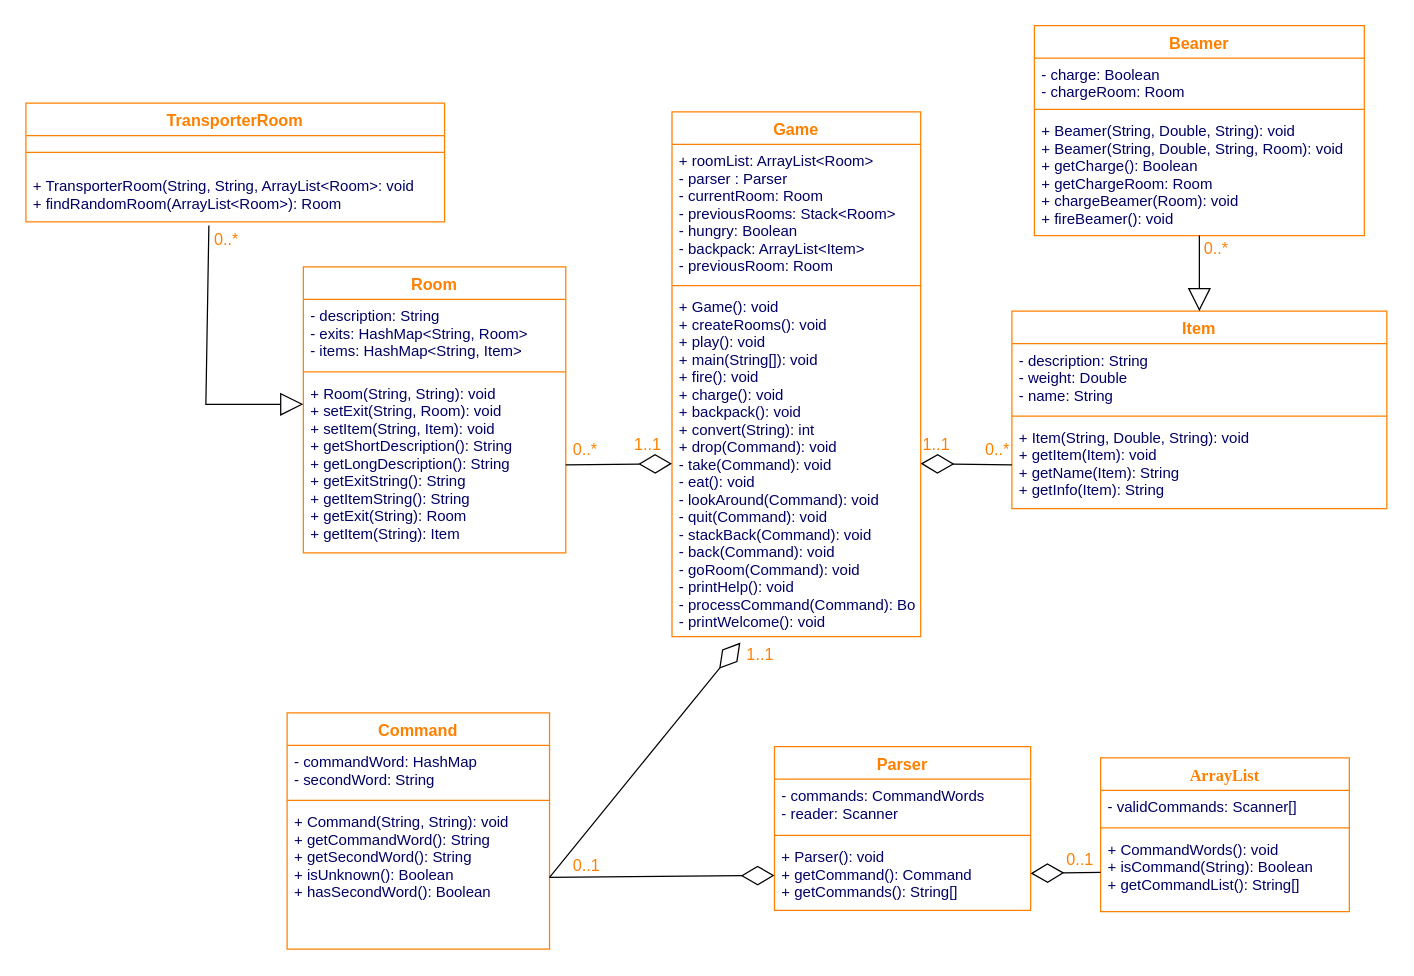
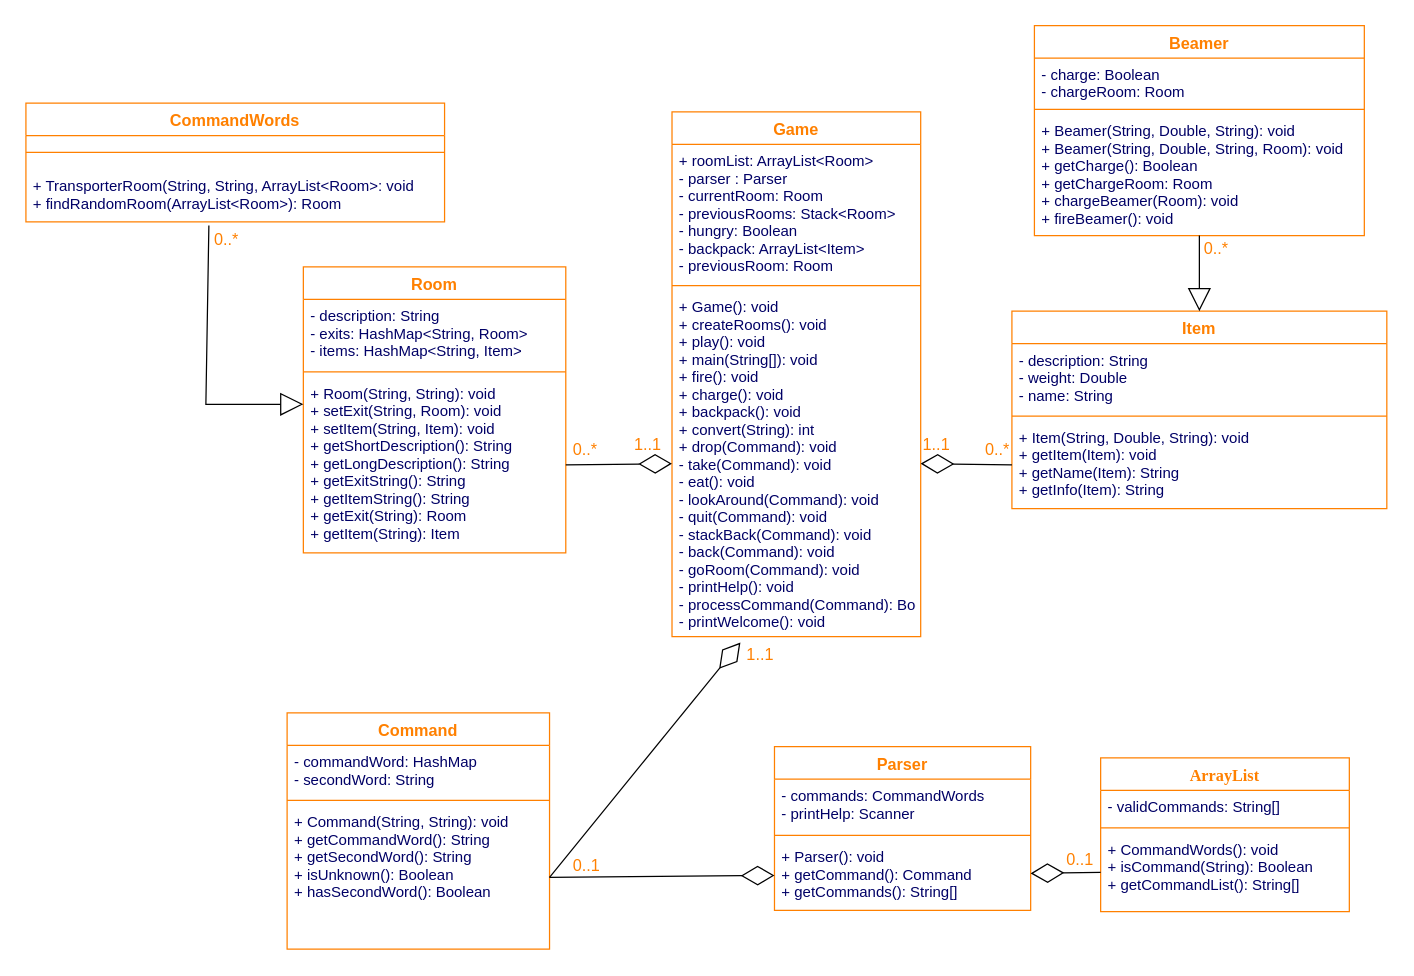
(234, 121) -> (234, 121)
(876, 796) -> (876, 796)
(1207, 808) -> (1201, 808)
